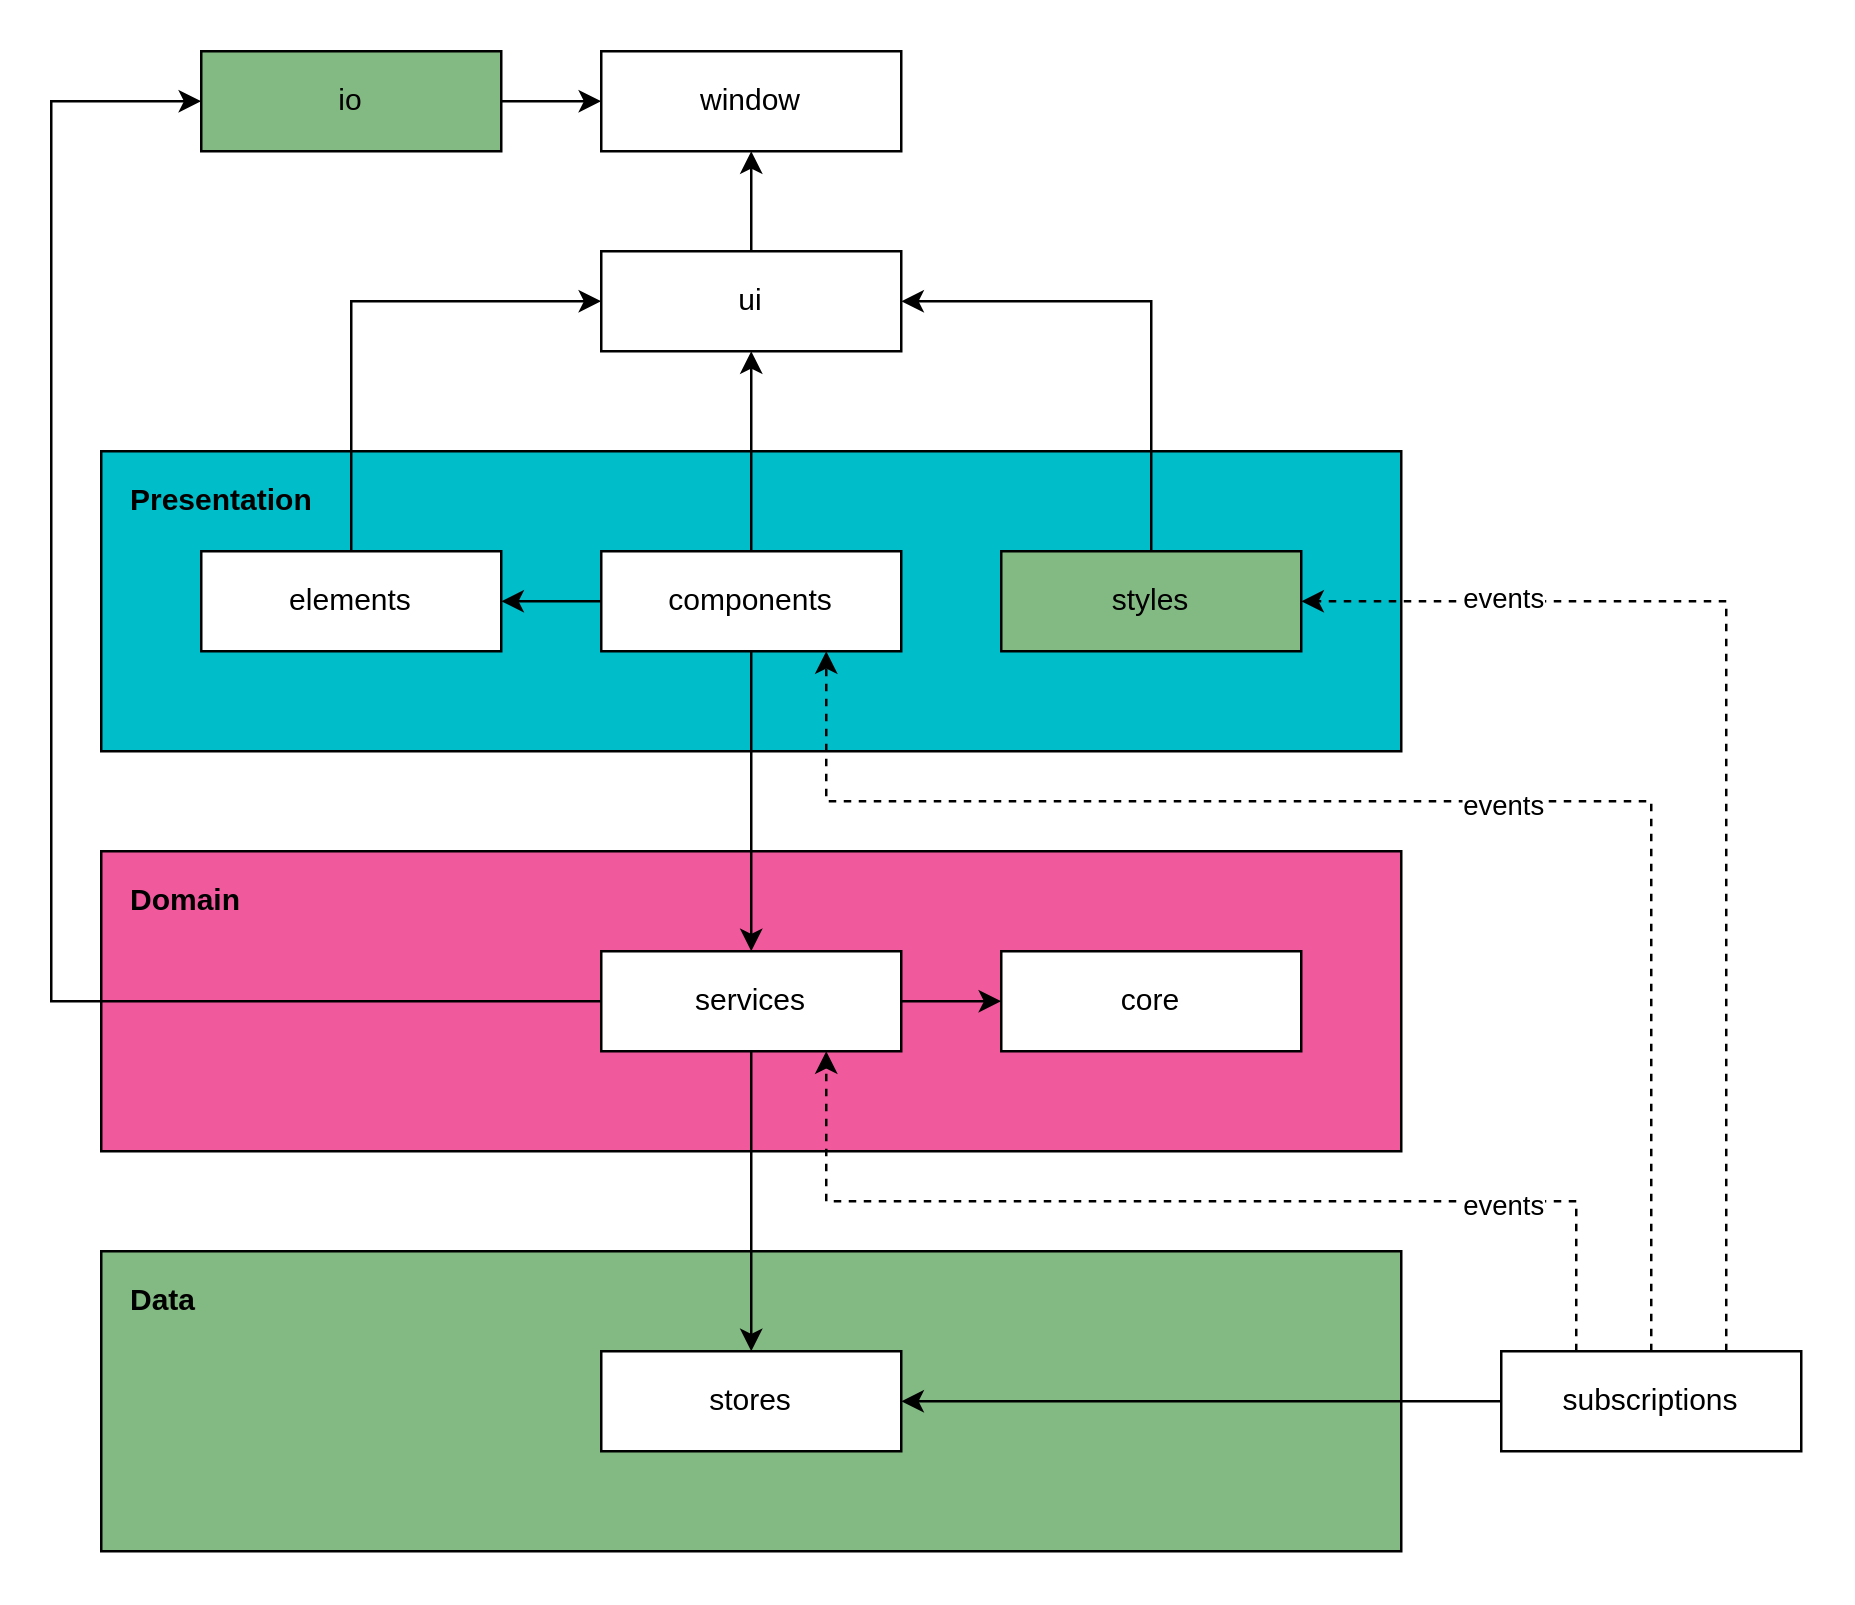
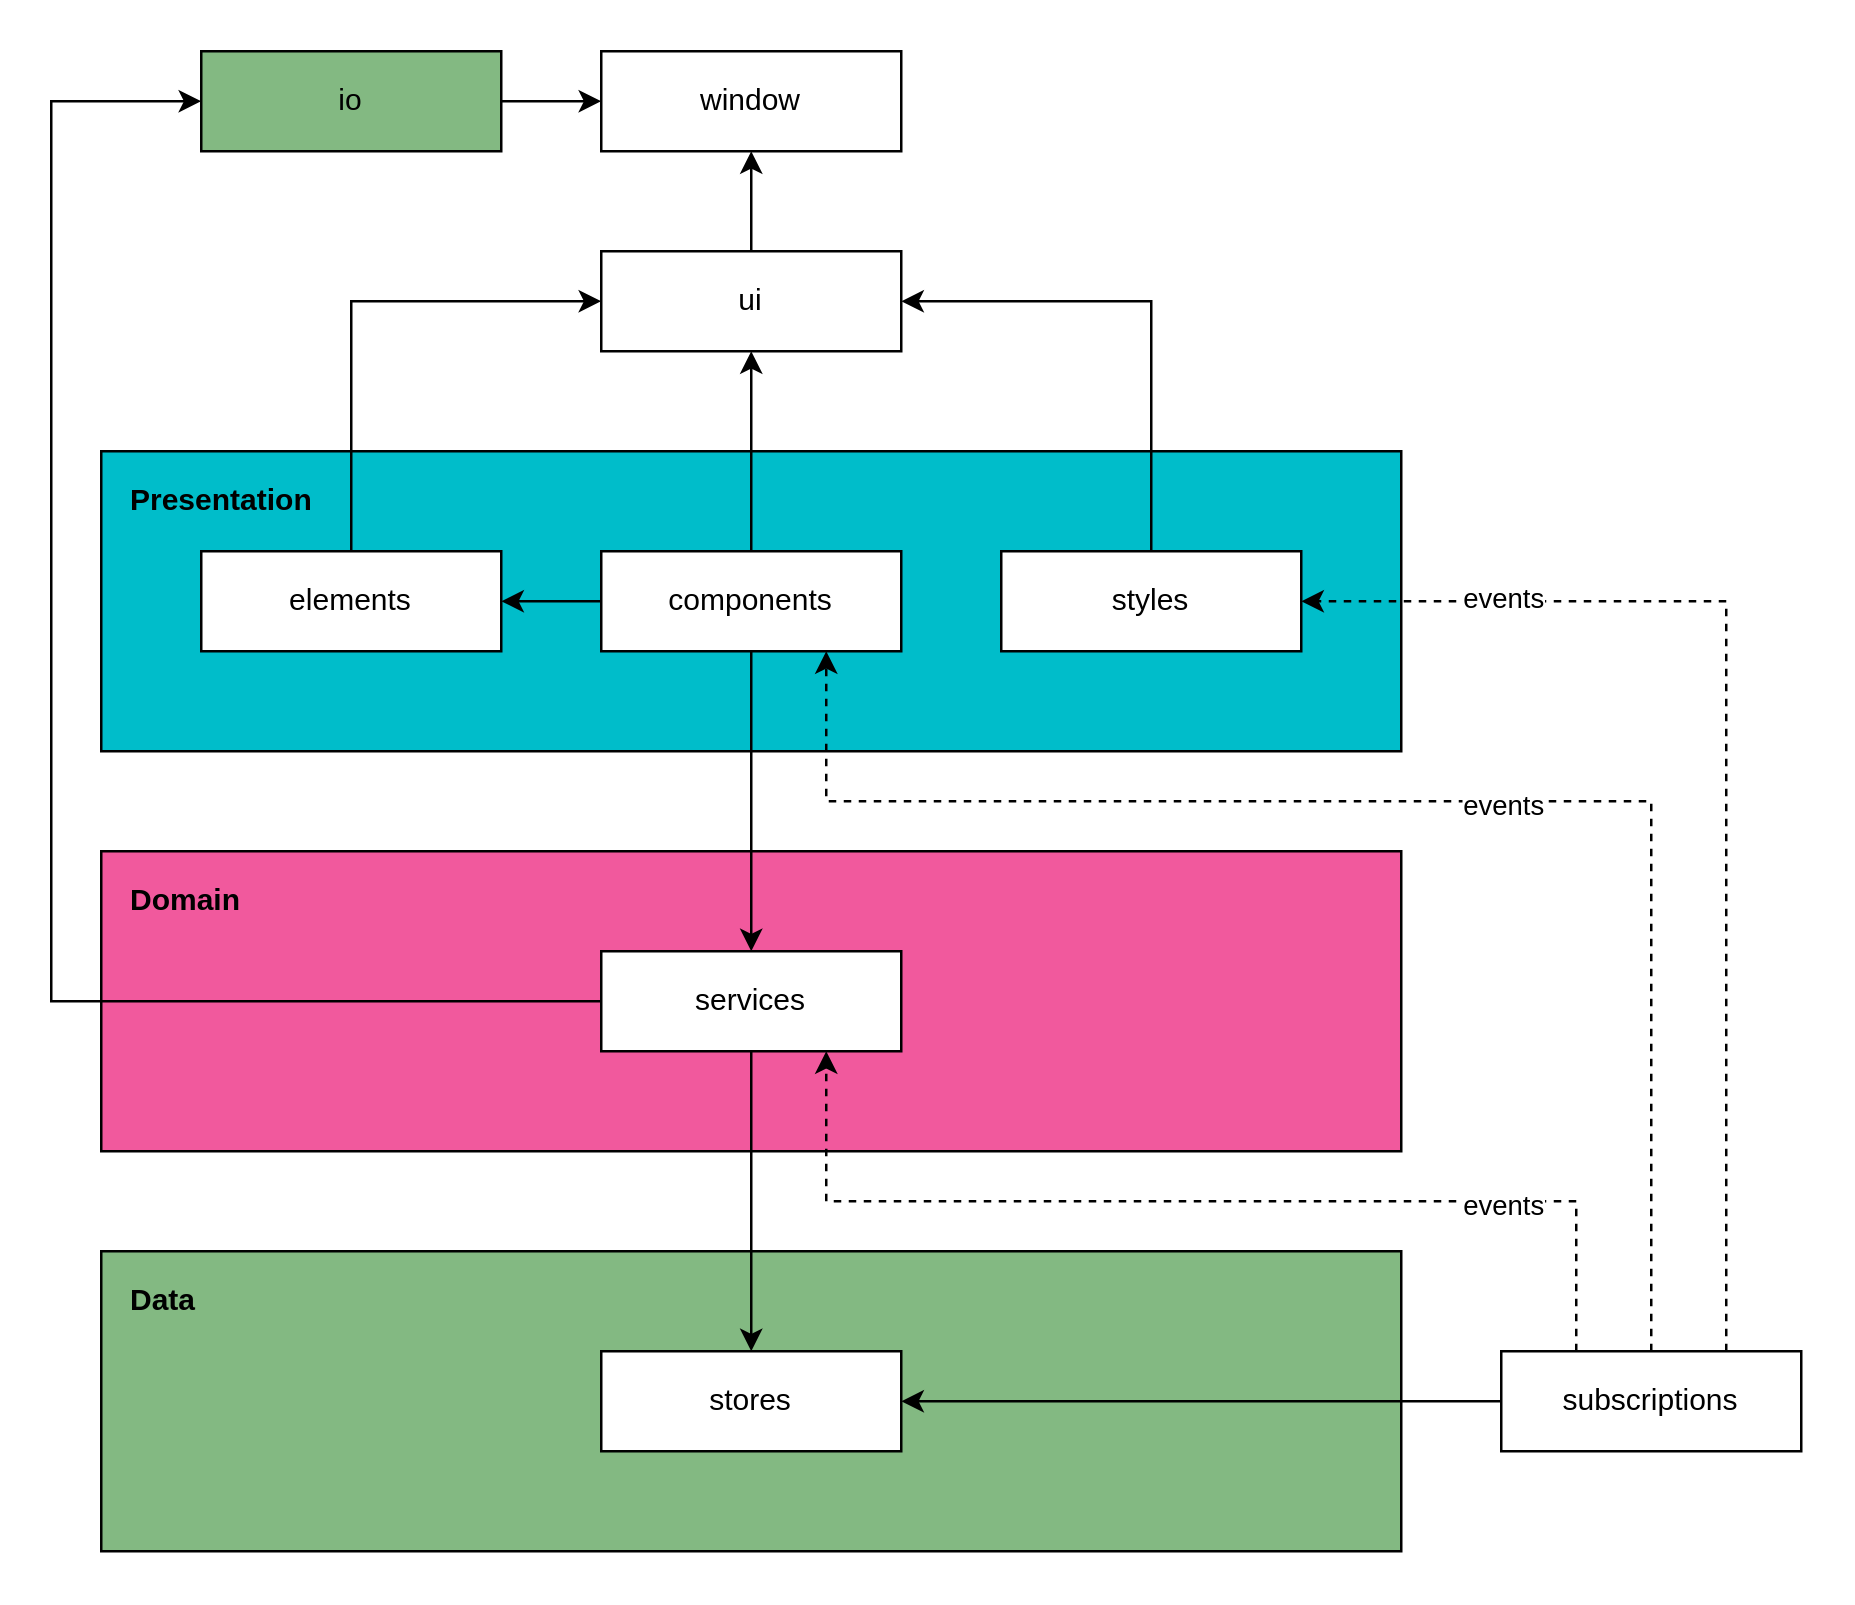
(1151, 601) -> (1151, 601)
(943, 1001) -> none
(1151, 1001) -> none
